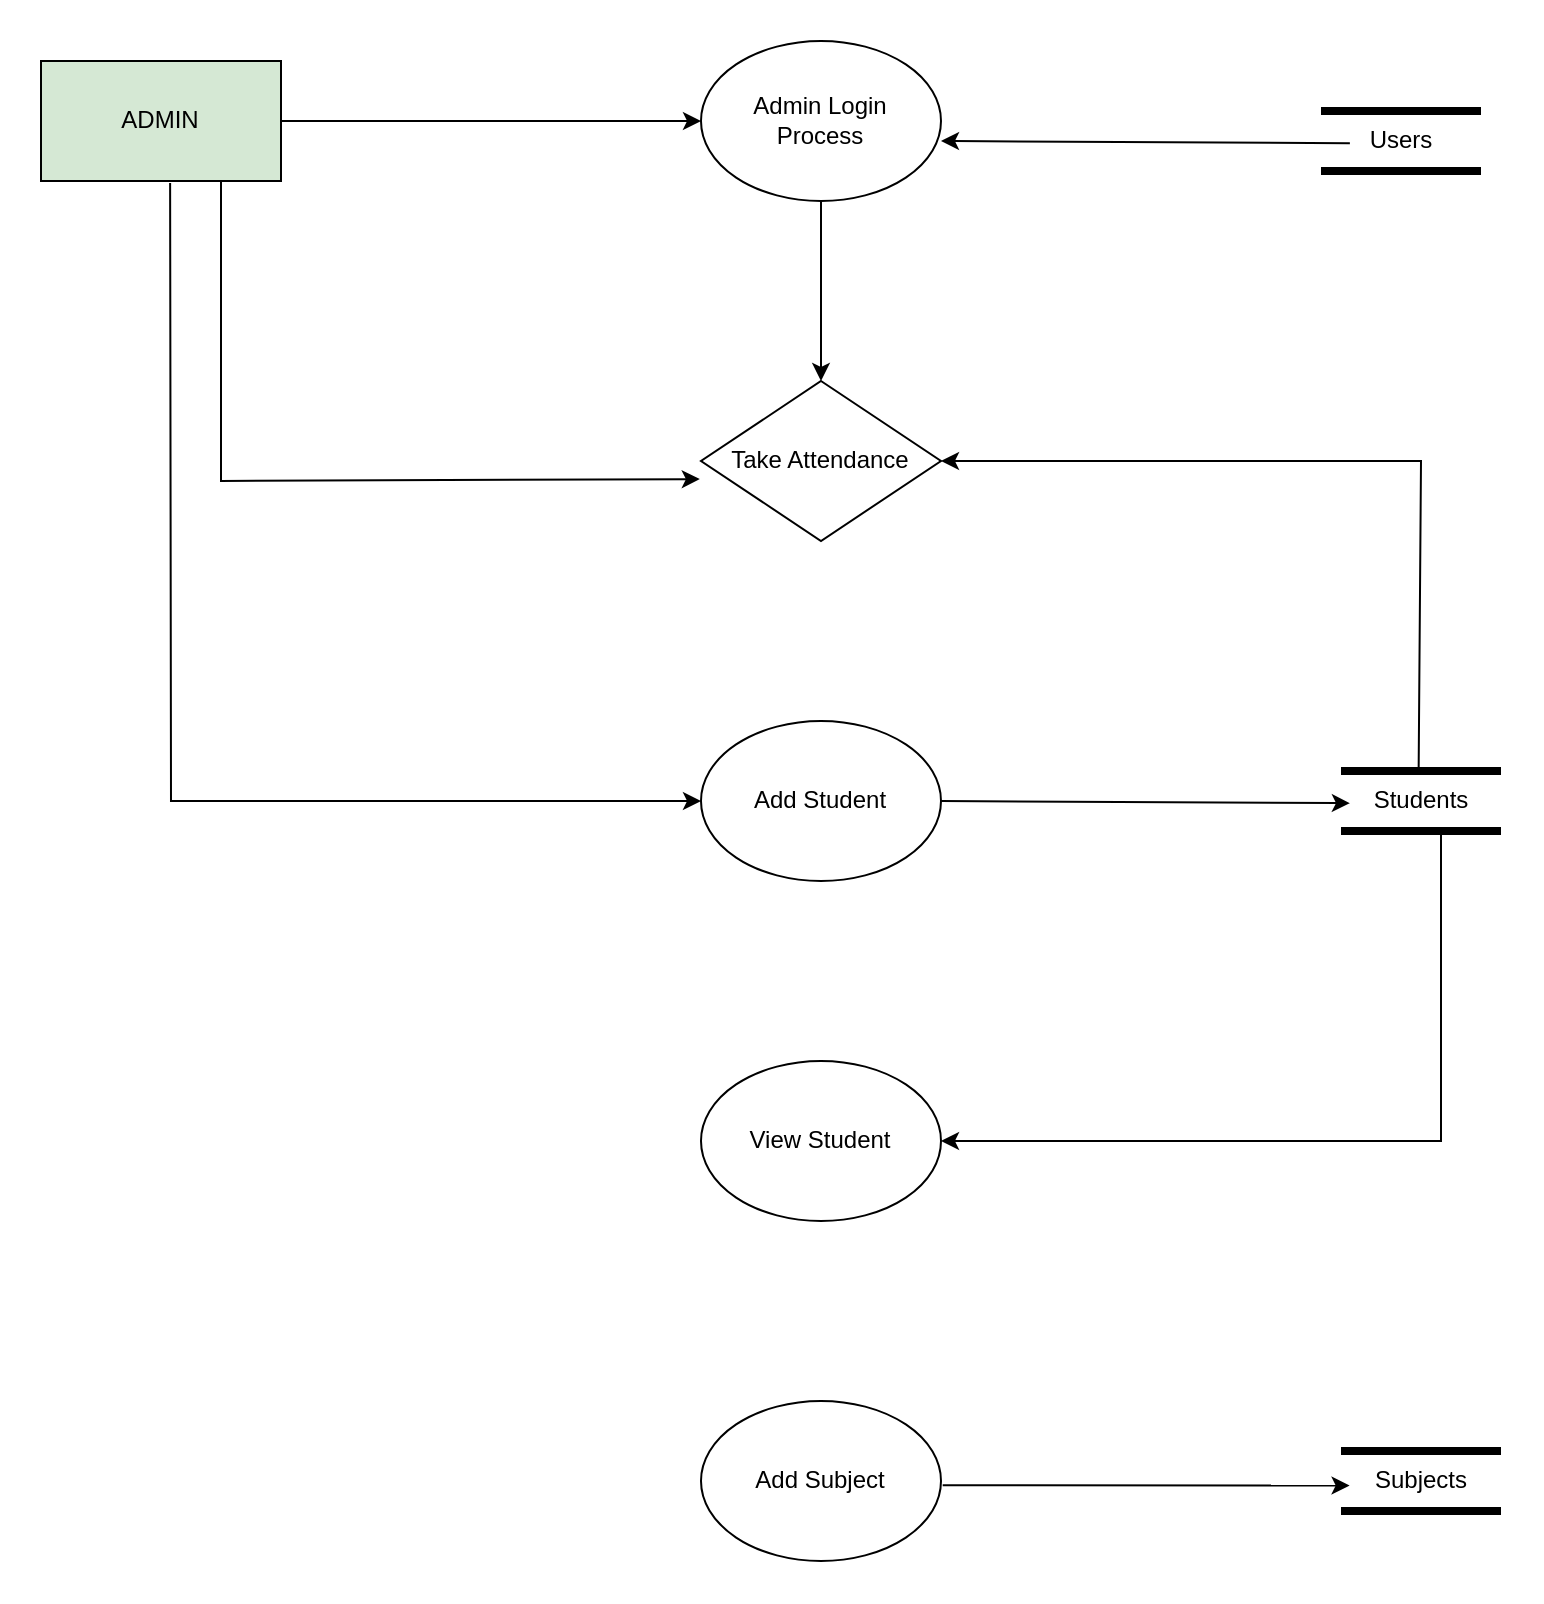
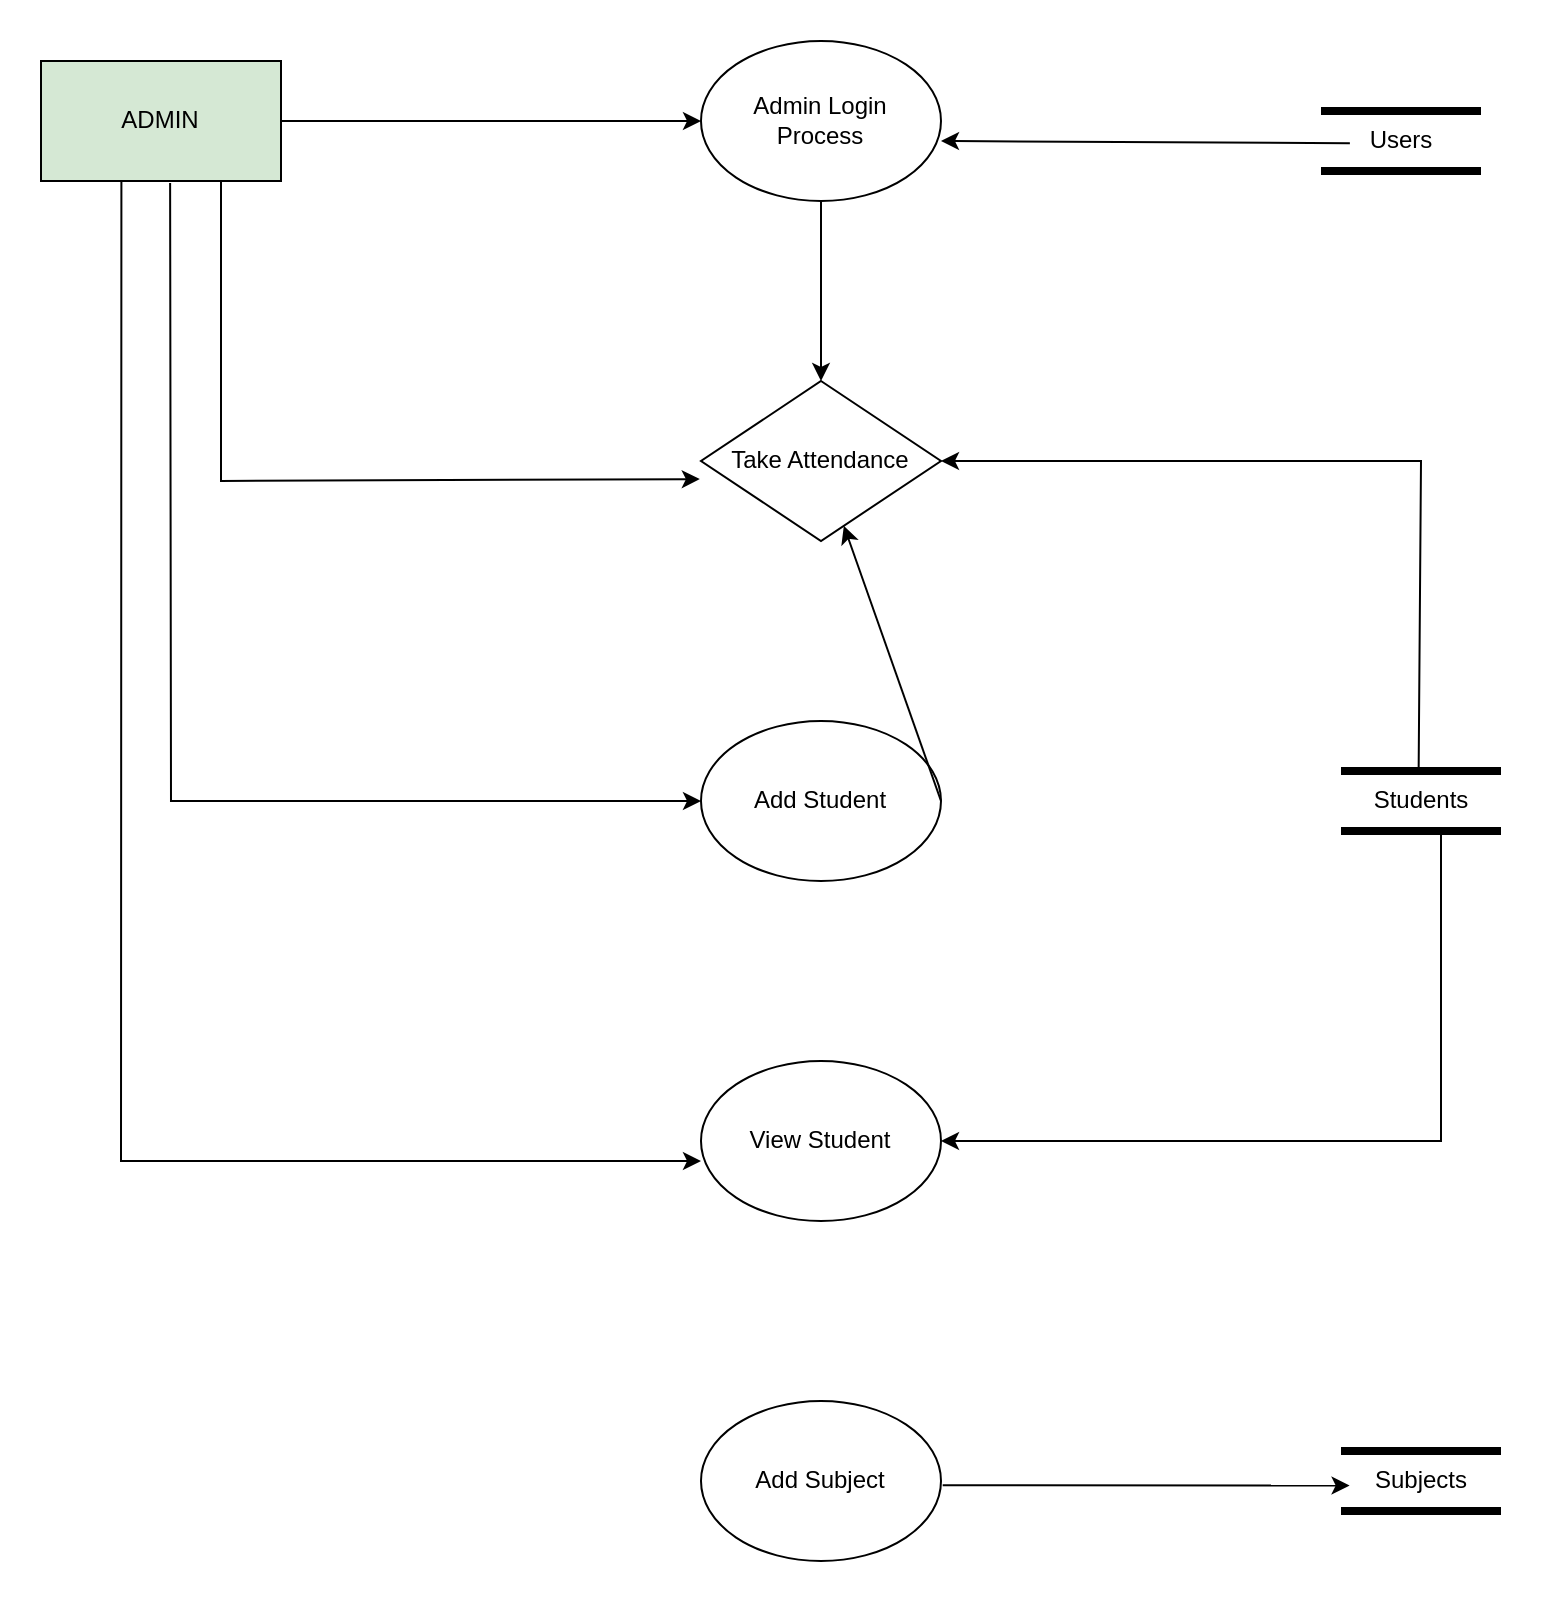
(1139, 802) -> (895, 670)
none -> (121, 955)
